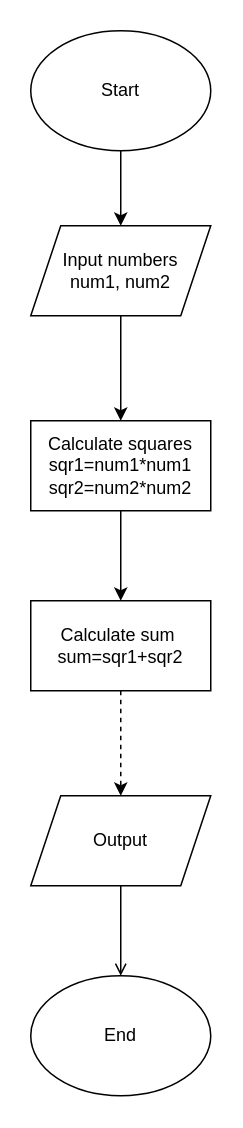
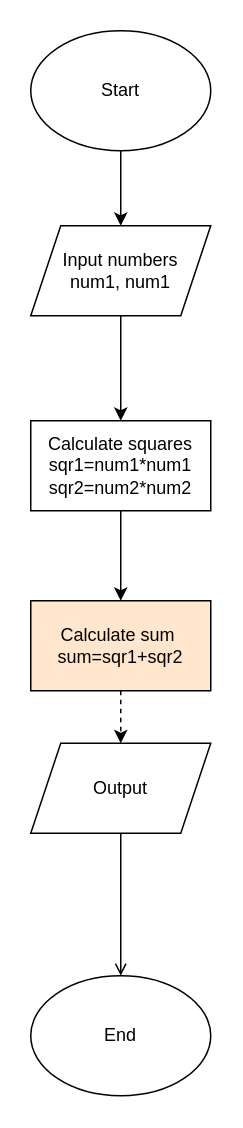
(121, 271) -> (121, 271)
(121, 646) -> (121, 646)
(121, 841) -> (121, 788)
